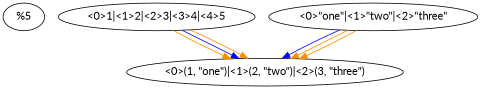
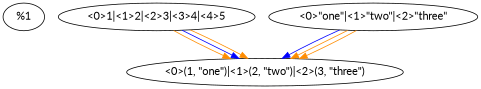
(24, 17) -> (24, 17)
